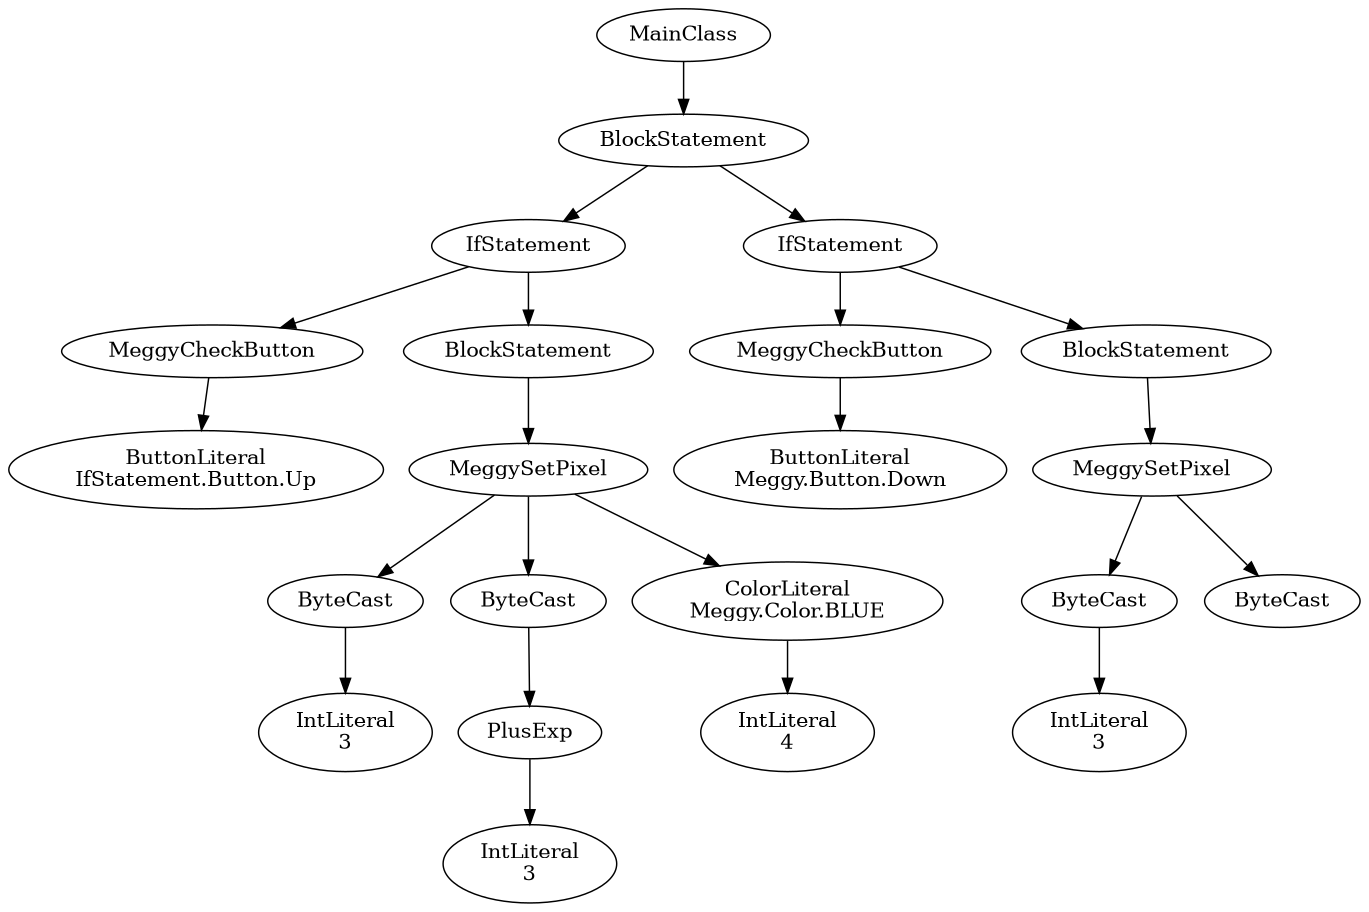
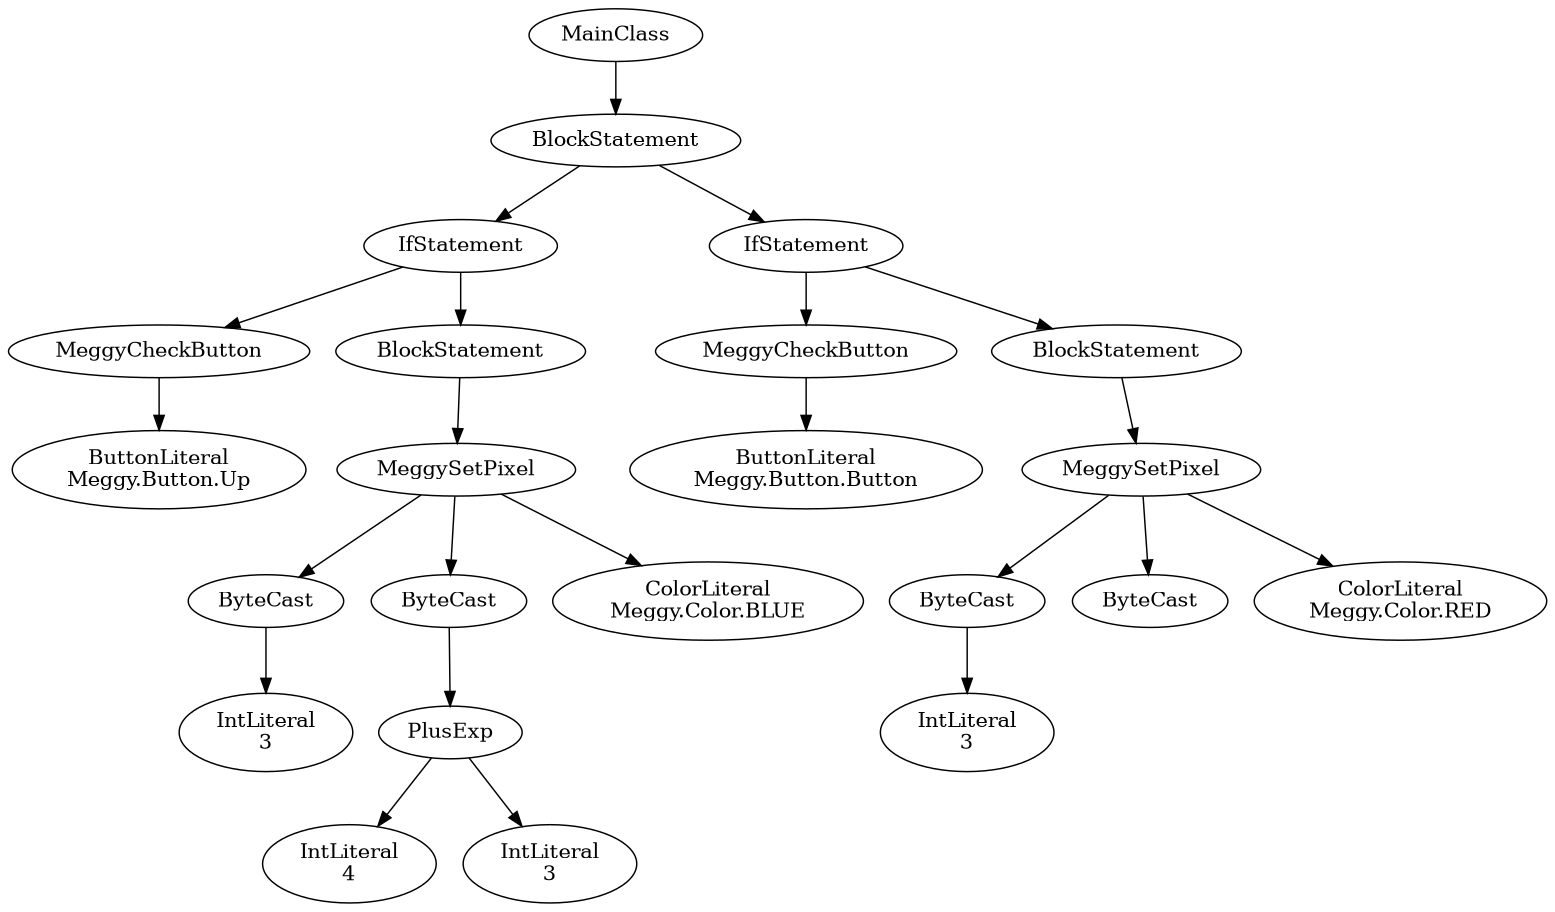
(196, 470) -> (159, 470)
(840, 470) -> (806, 470)
none -> (1400, 601)
(788, 660) -> (409, 786)
